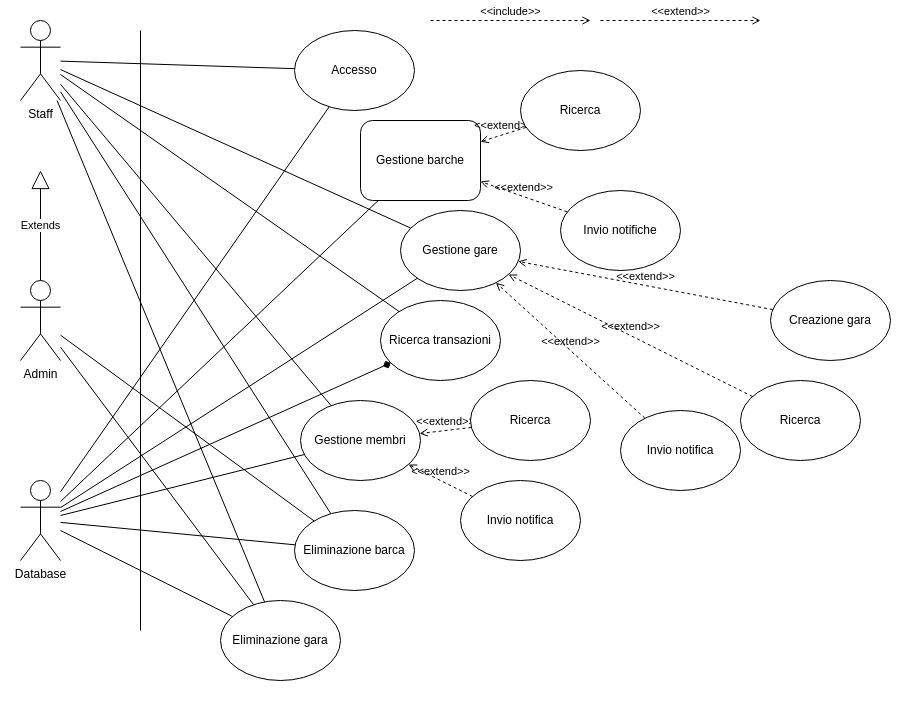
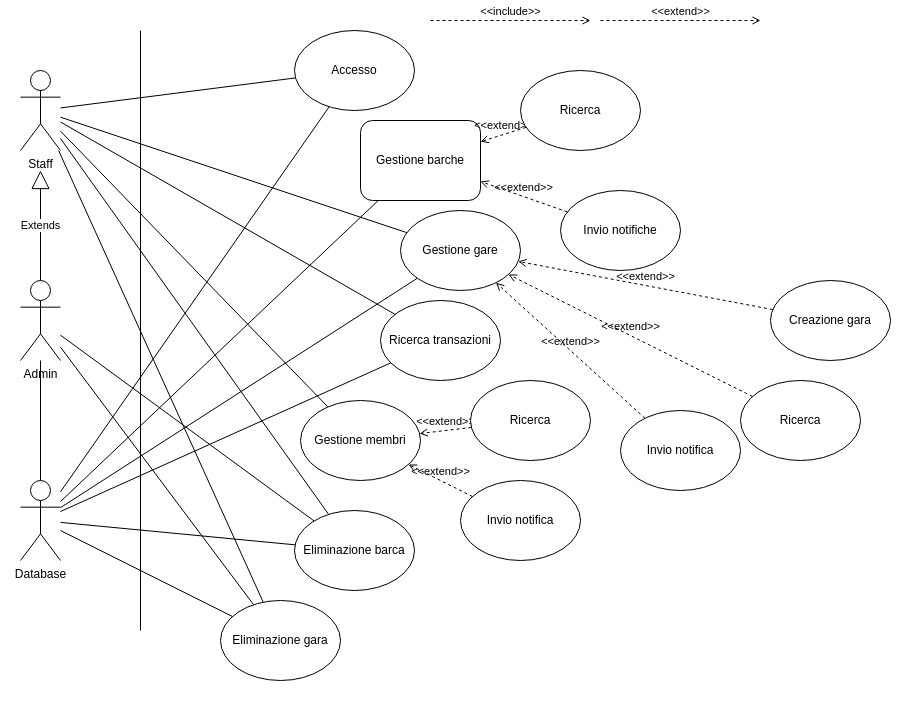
(41, 61) -> (41, 111)
(383, 366) -> (386, 365)
(182, 485) -> (41, 421)
